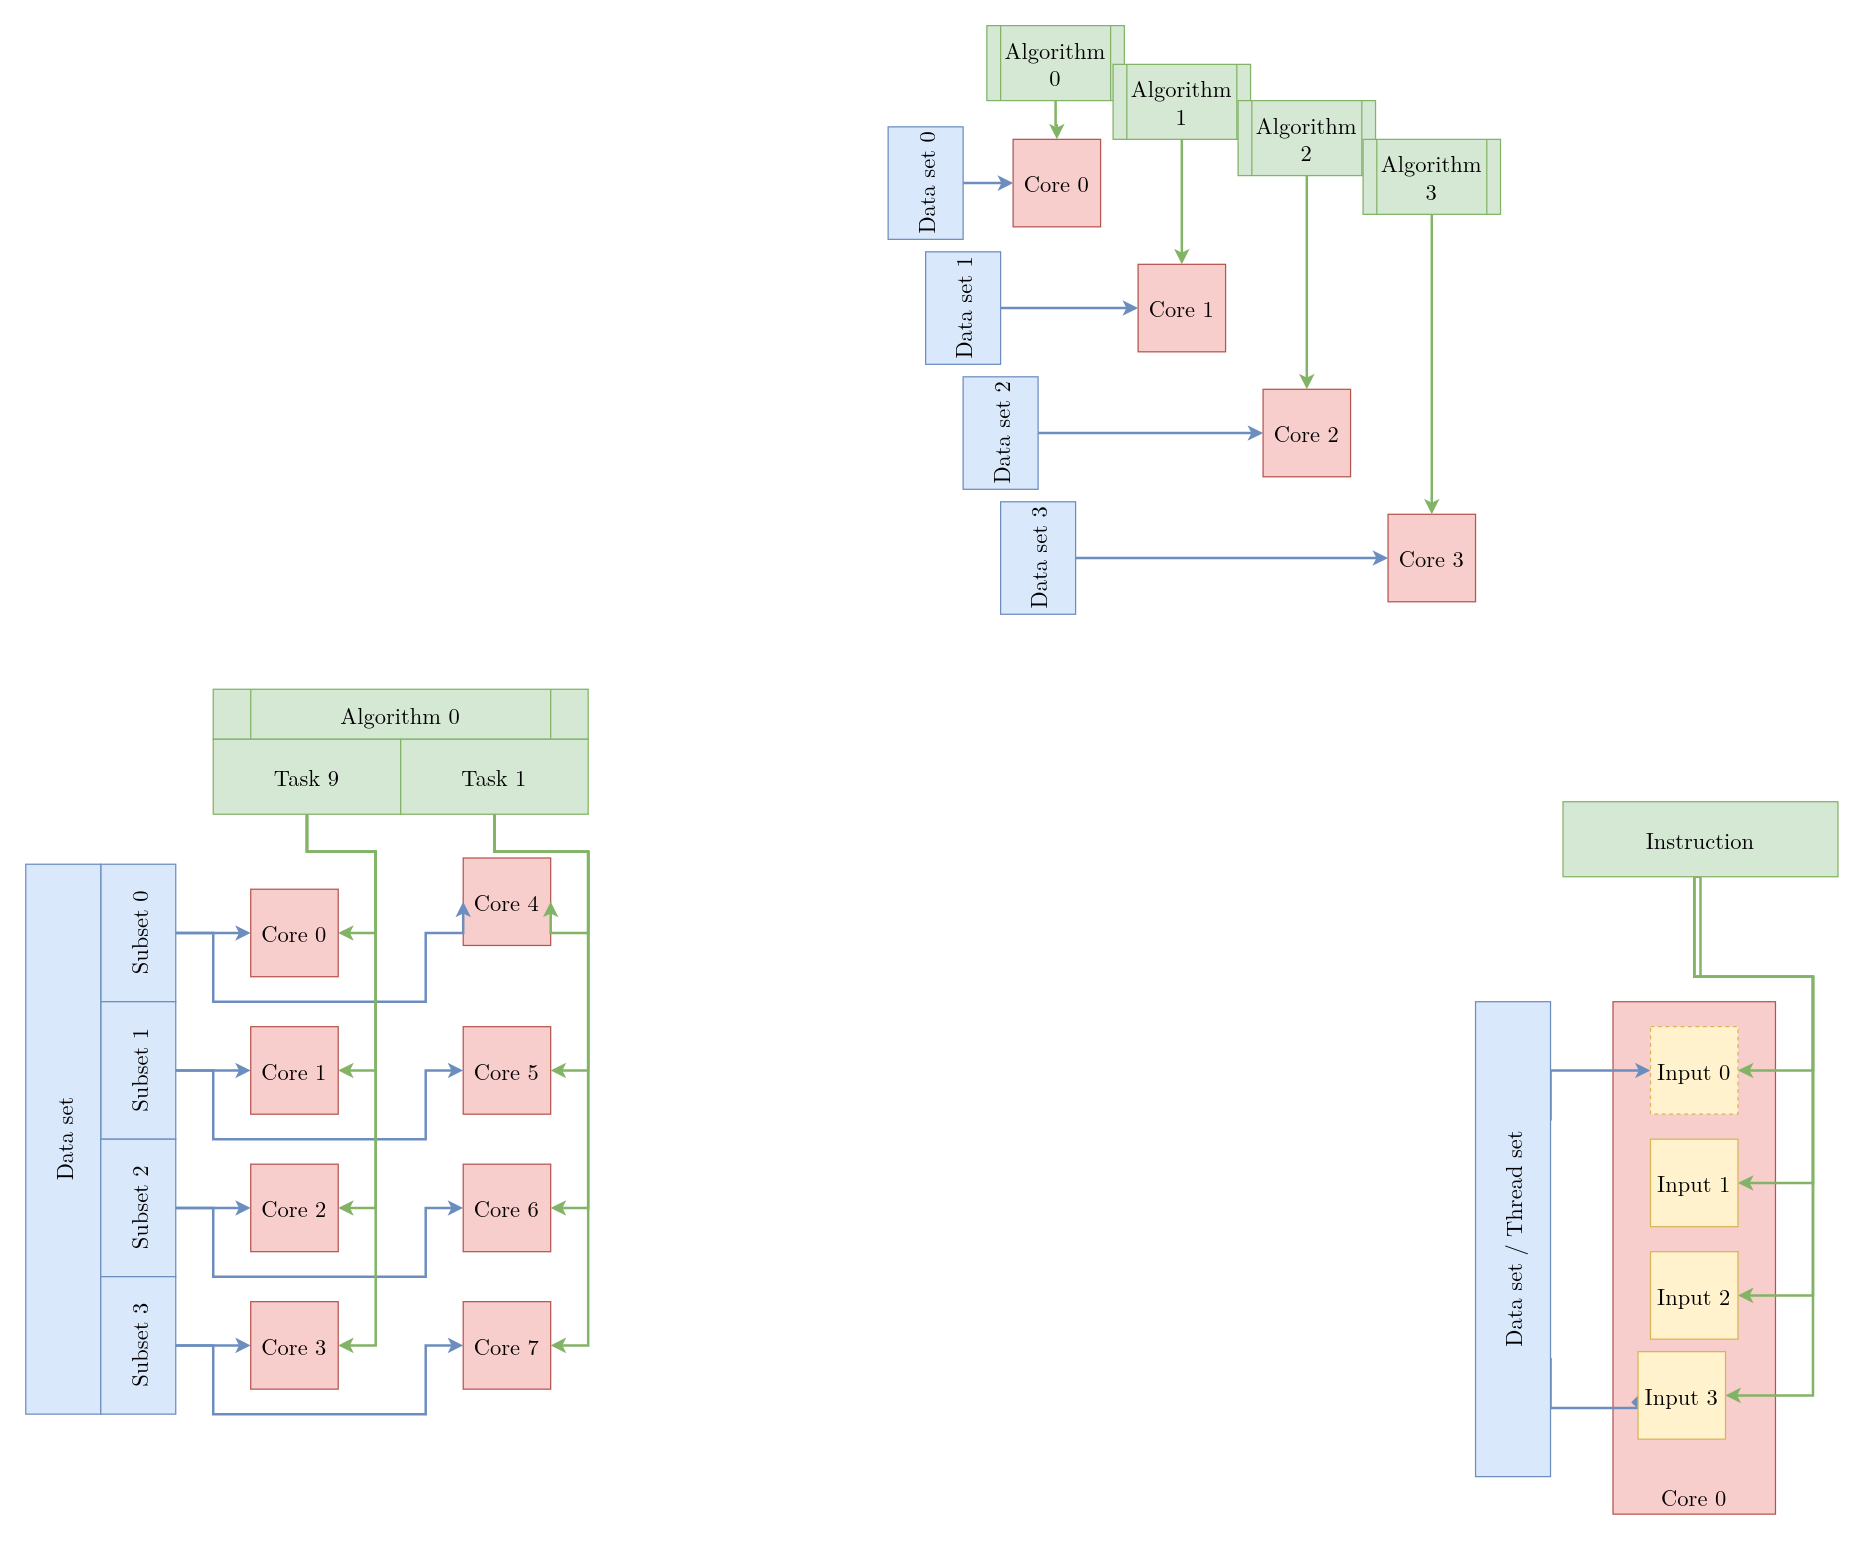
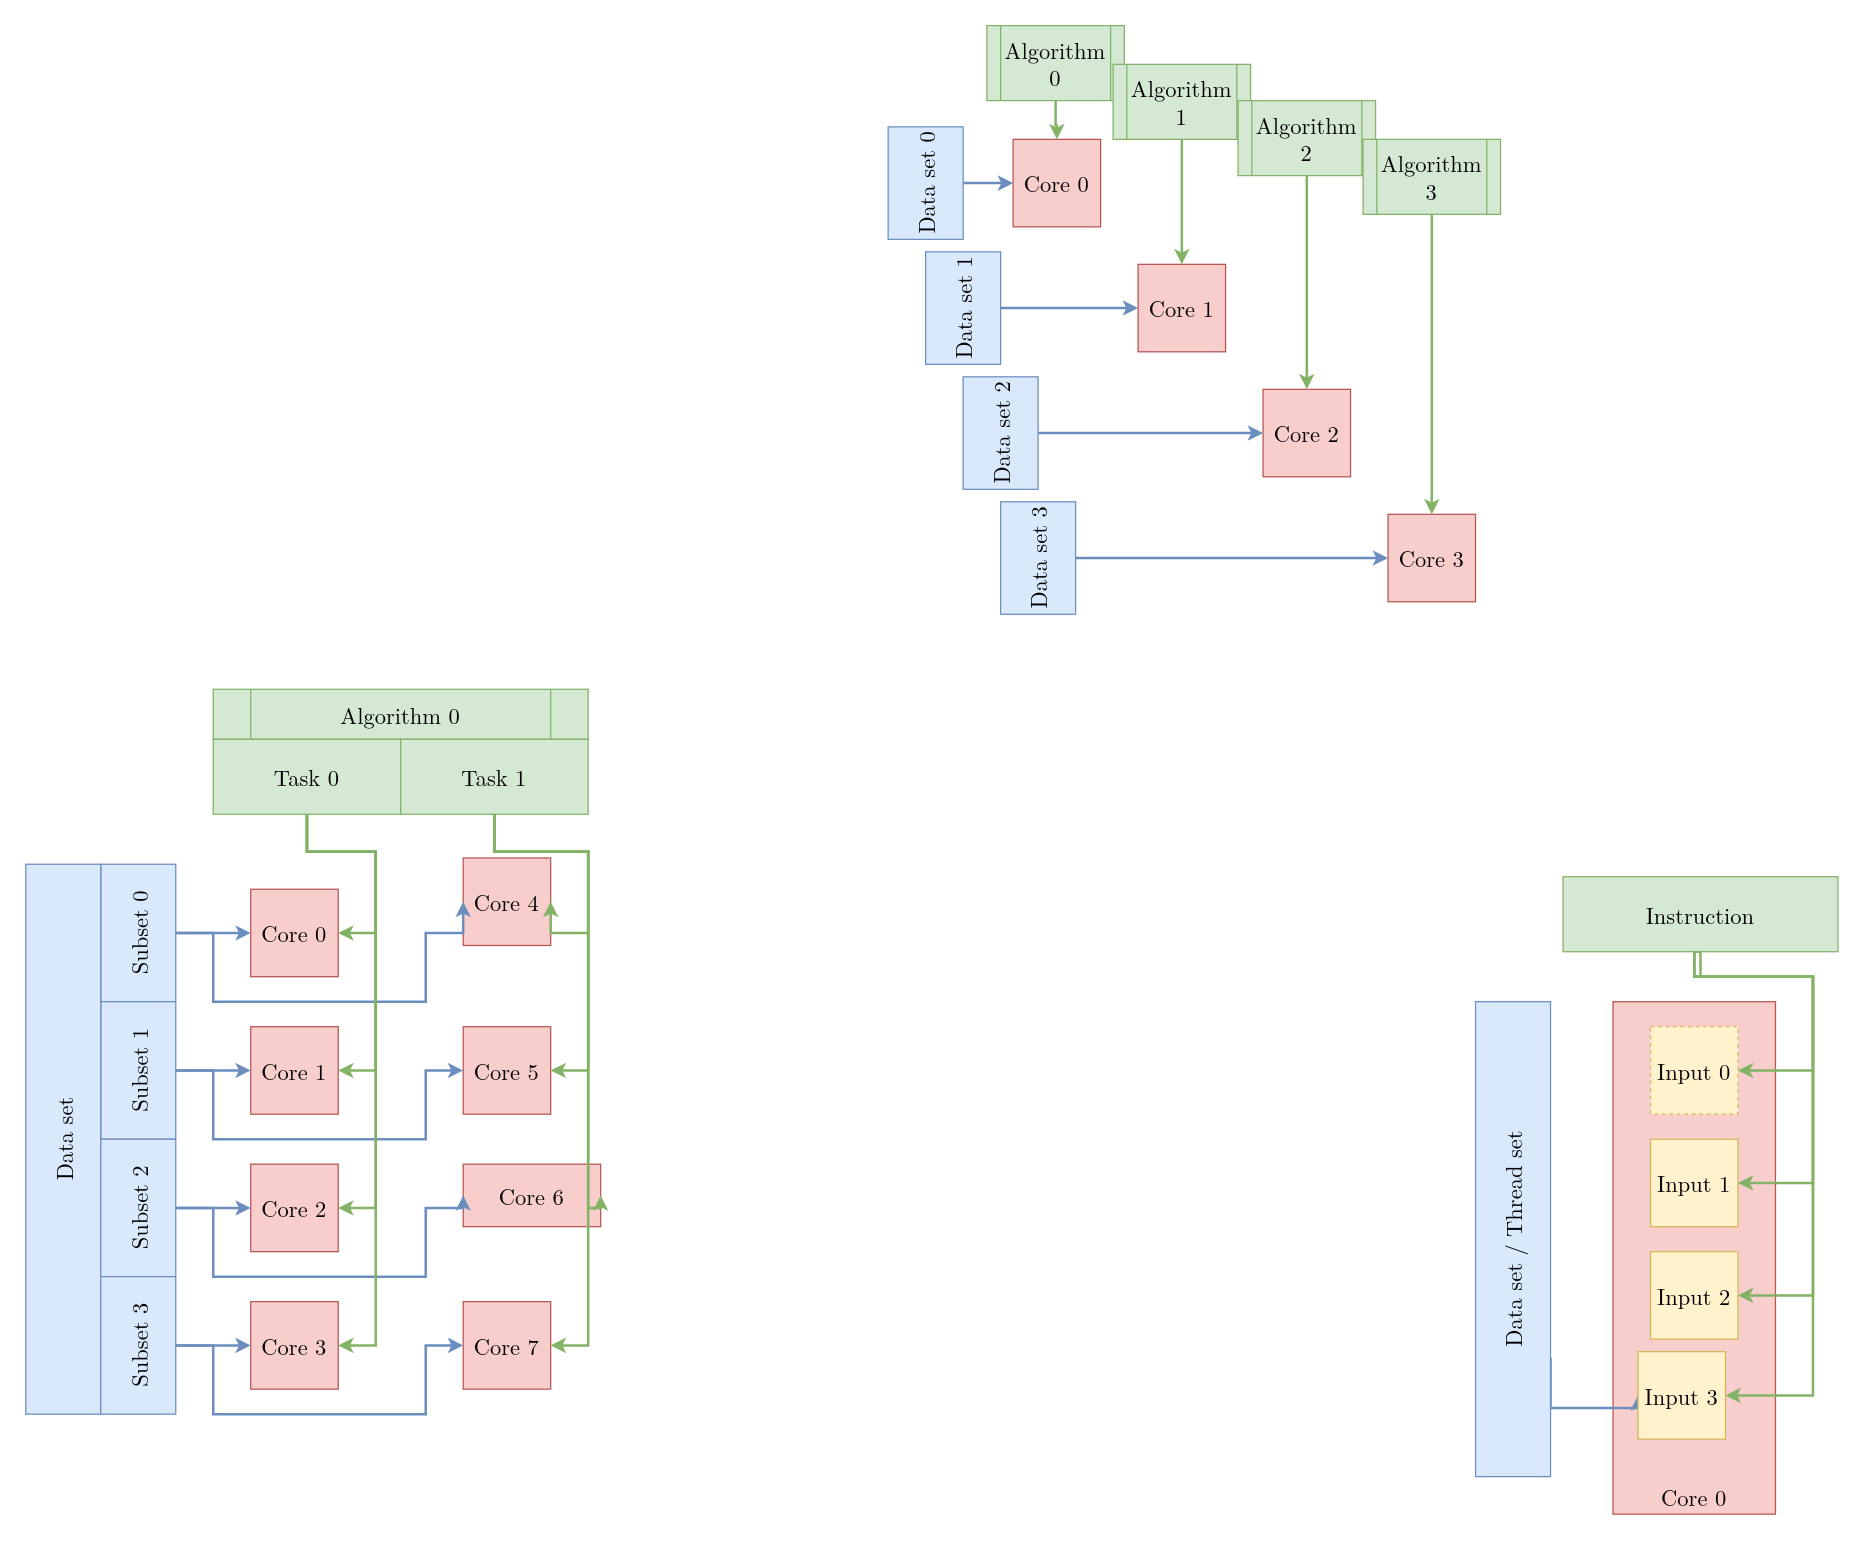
(307, 777) -> (307, 777)
(1701, 839) -> (1701, 914)
(1570, 1071) -> none
(507, 1208) -> (532, 1196)
(1632, 1408) -> (1632, 1408)
